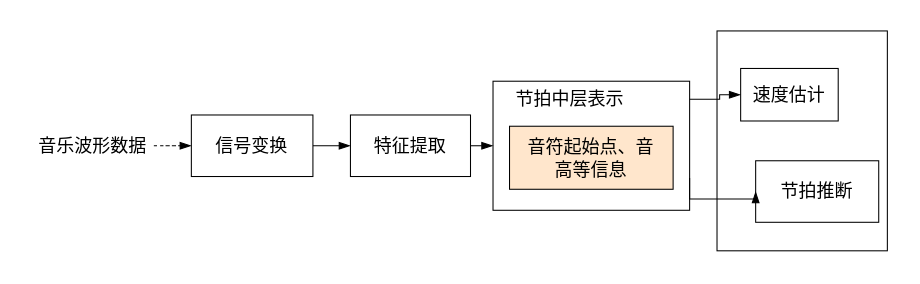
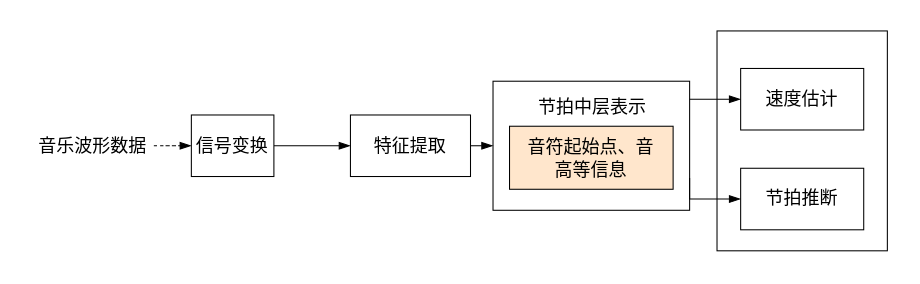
(789, 95) -> (802, 99)
(569, 100) -> (592, 107)
(252, 146) -> (233, 146)
(817, 191) -> (802, 199)
